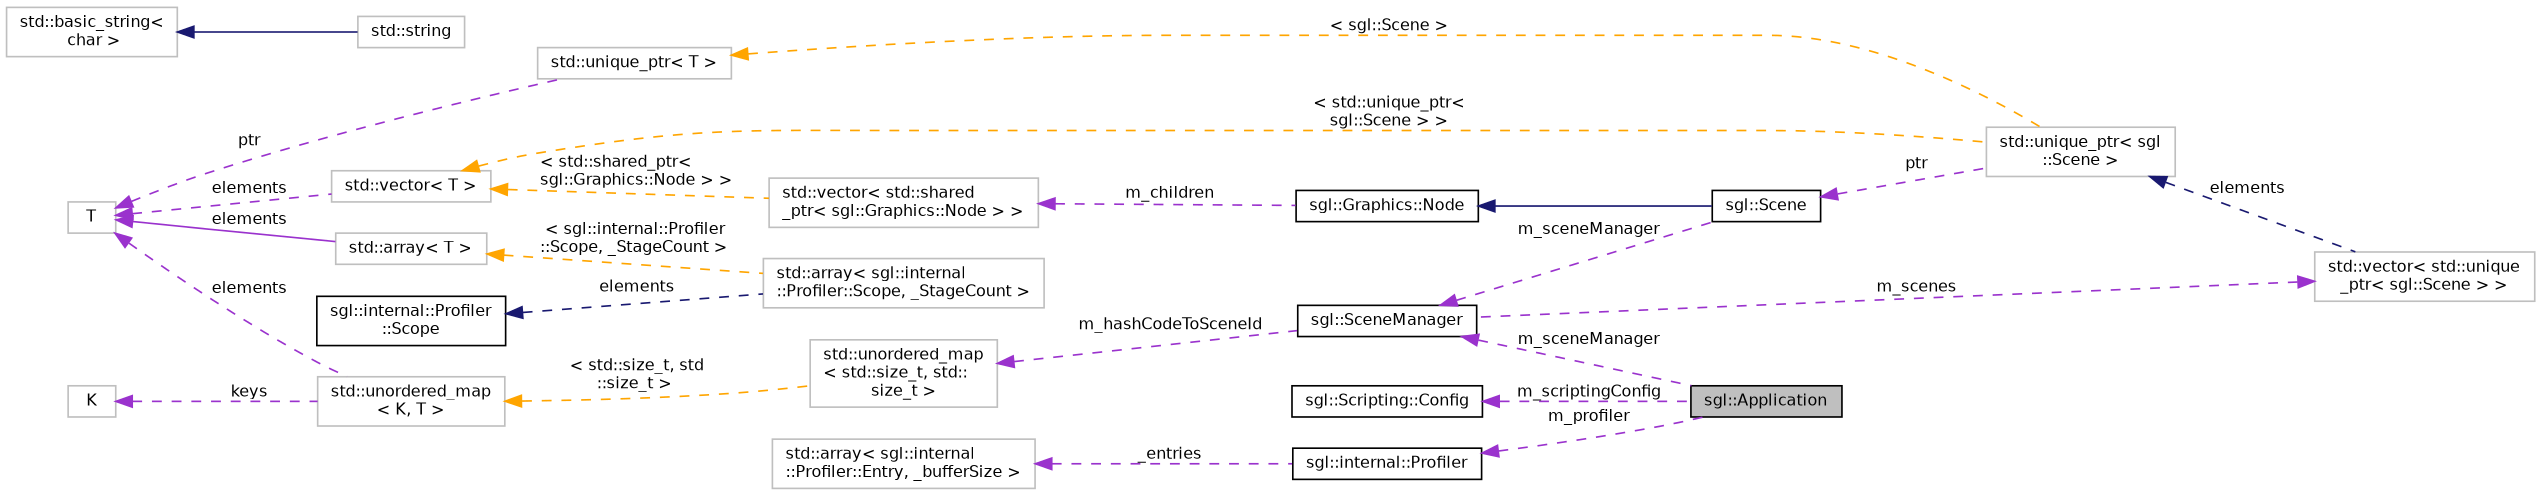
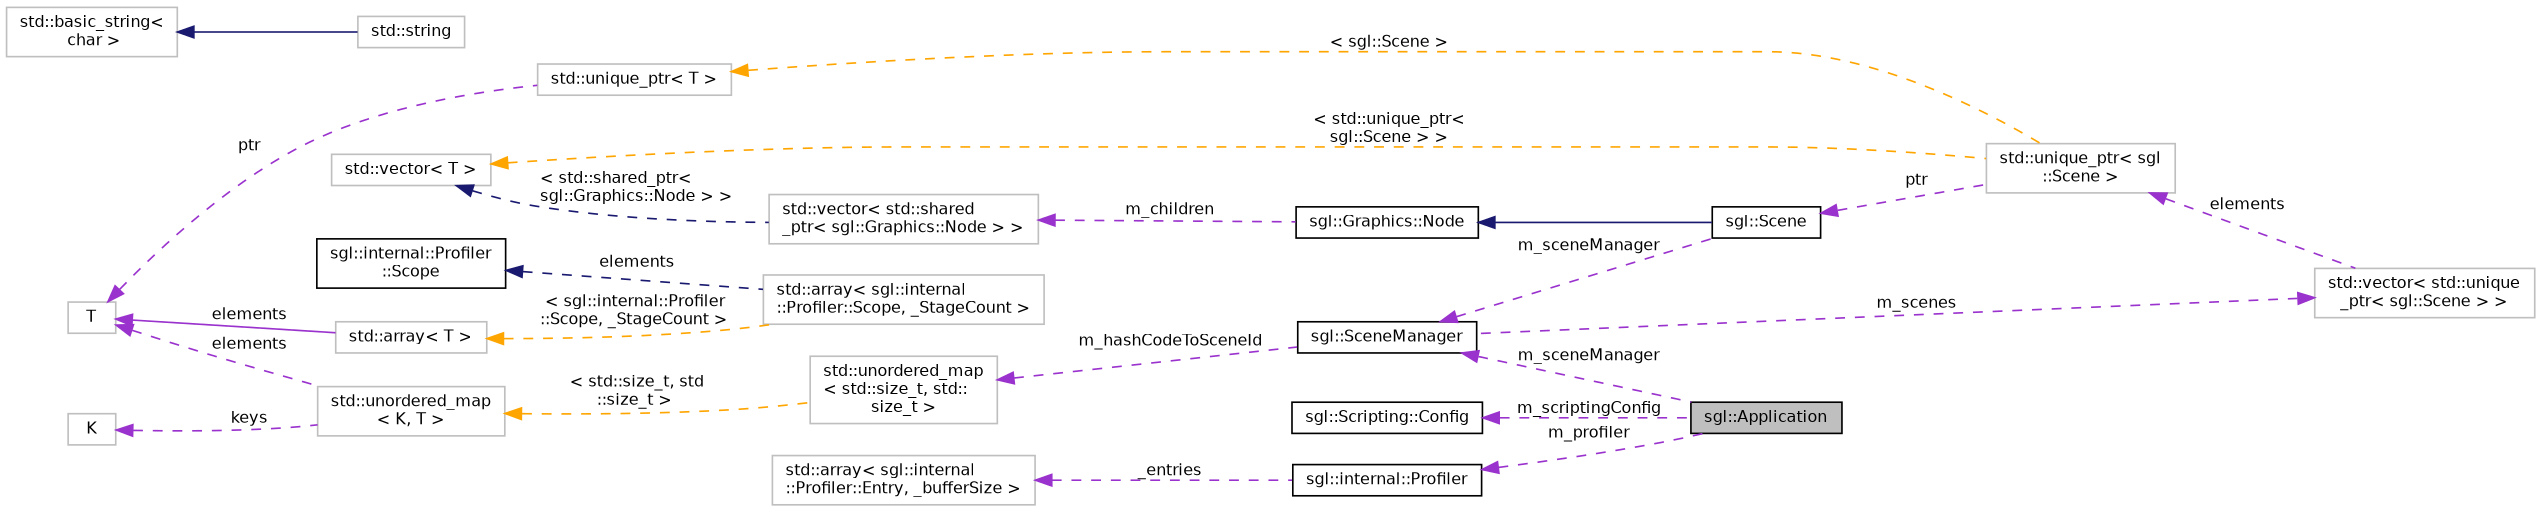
(638, 194) -> (619, 216)
(232, 204) -> none
(2260, 217) -> (2260, 233)
